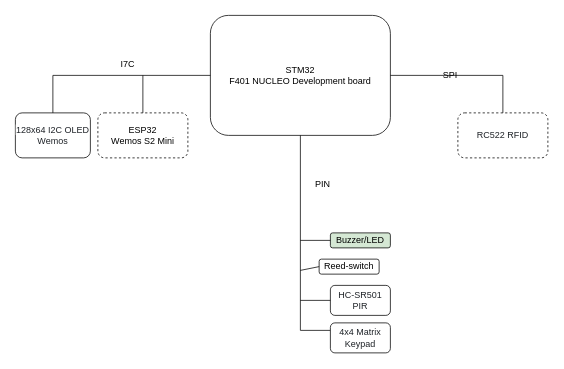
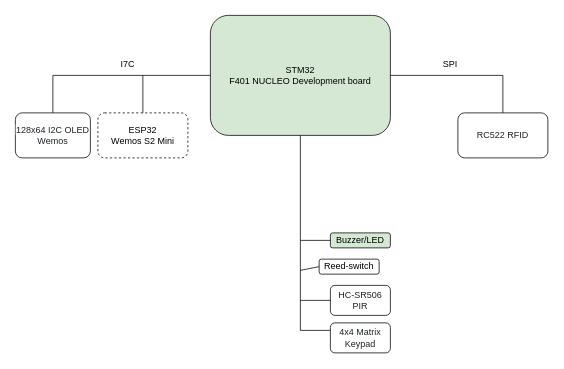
(300, 75) -> (300, 75)
(450, 75) -> (450, 64)
(503, 135) -> (503, 135)
(323, 184) -> none
(360, 300) -> (360, 300)
